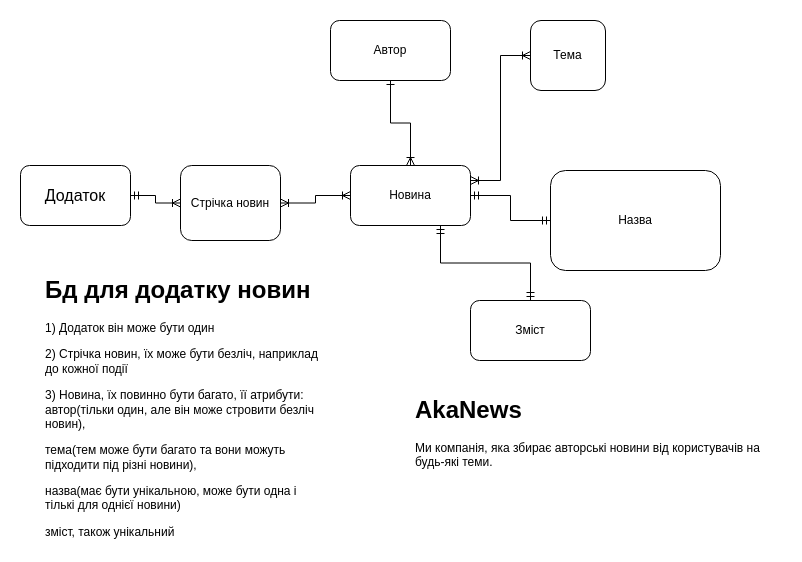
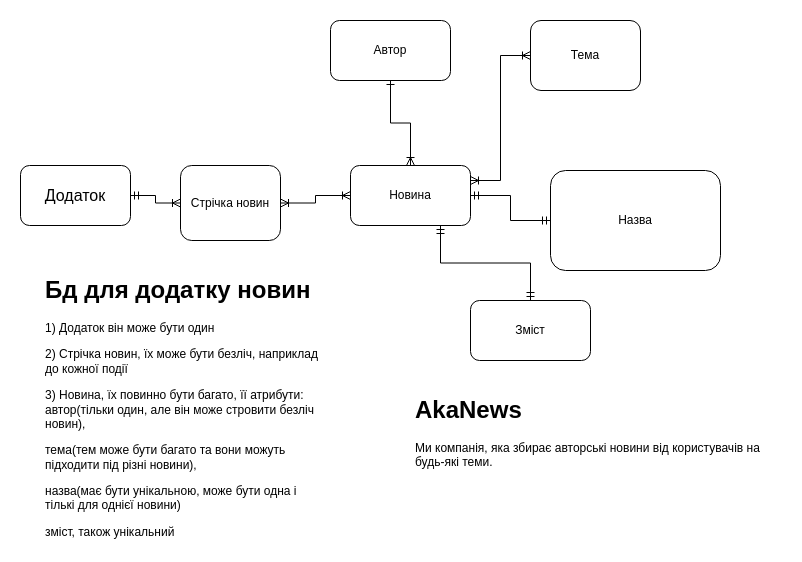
(568, 56) -> (586, 56)
